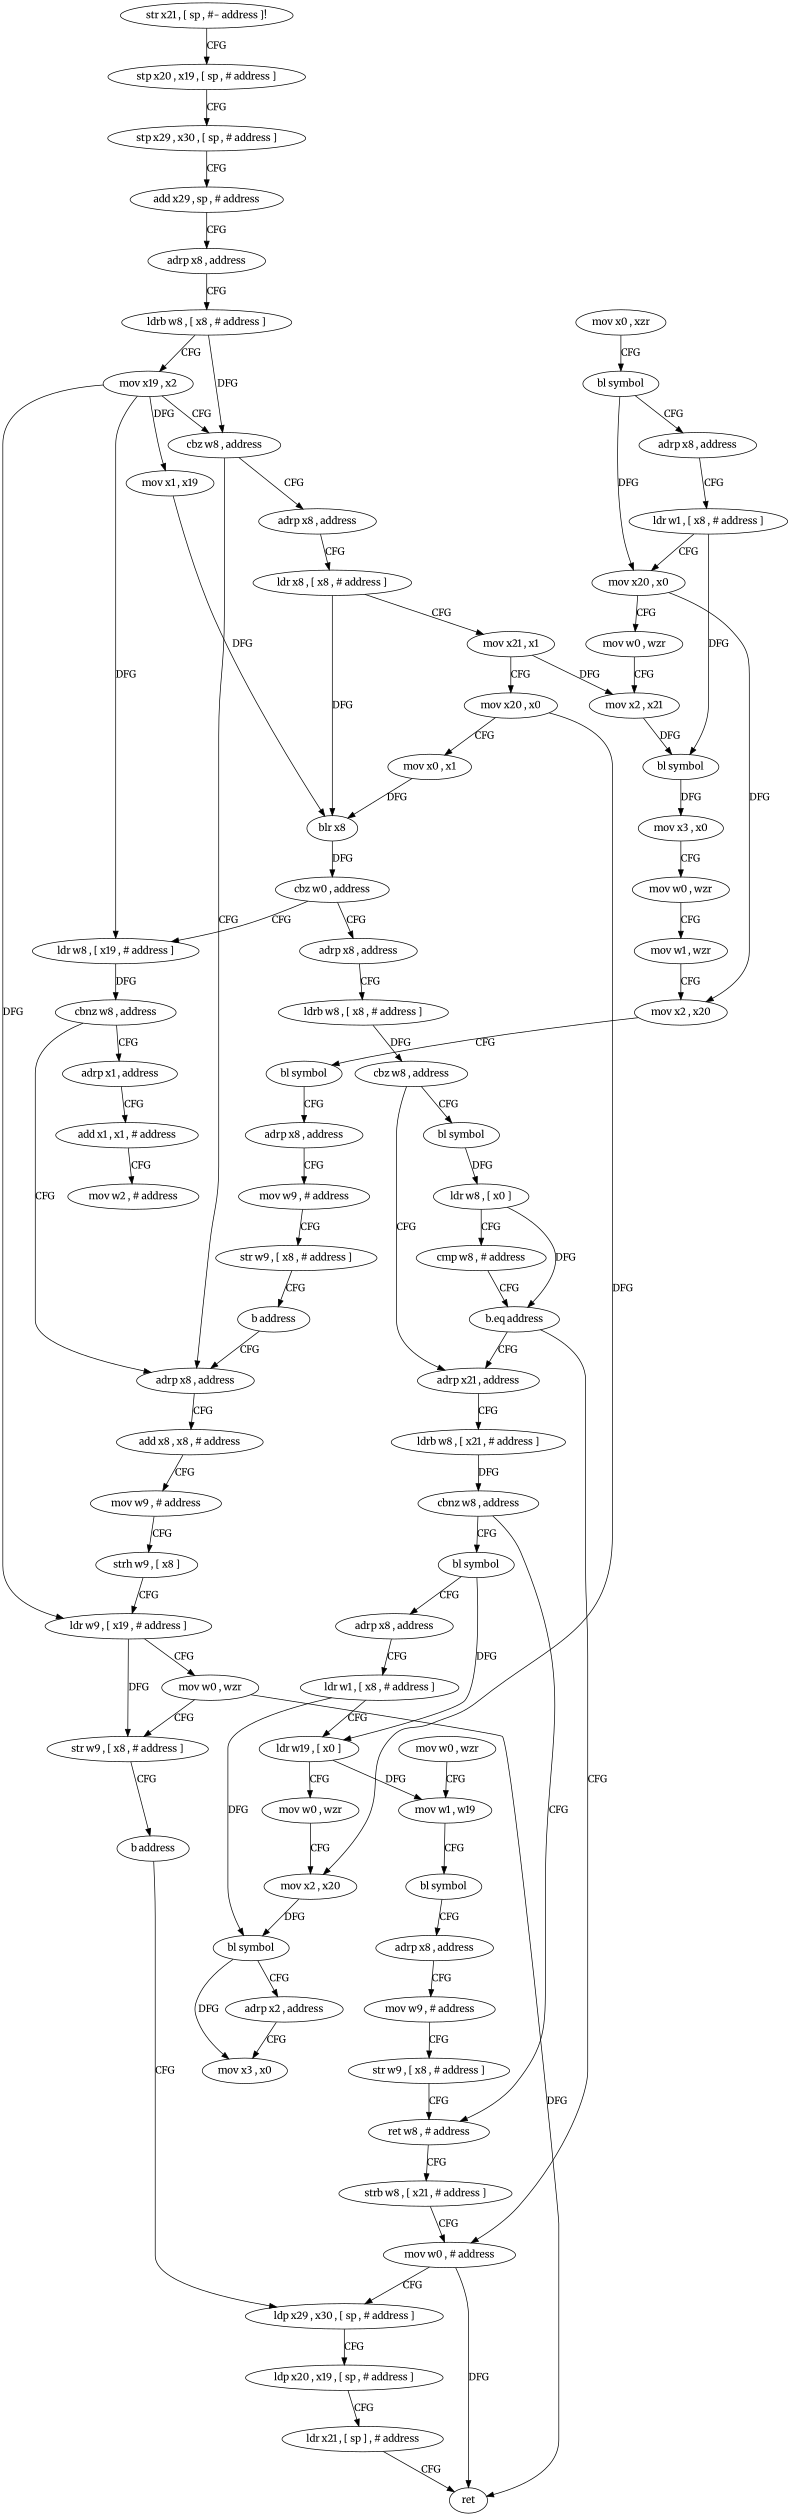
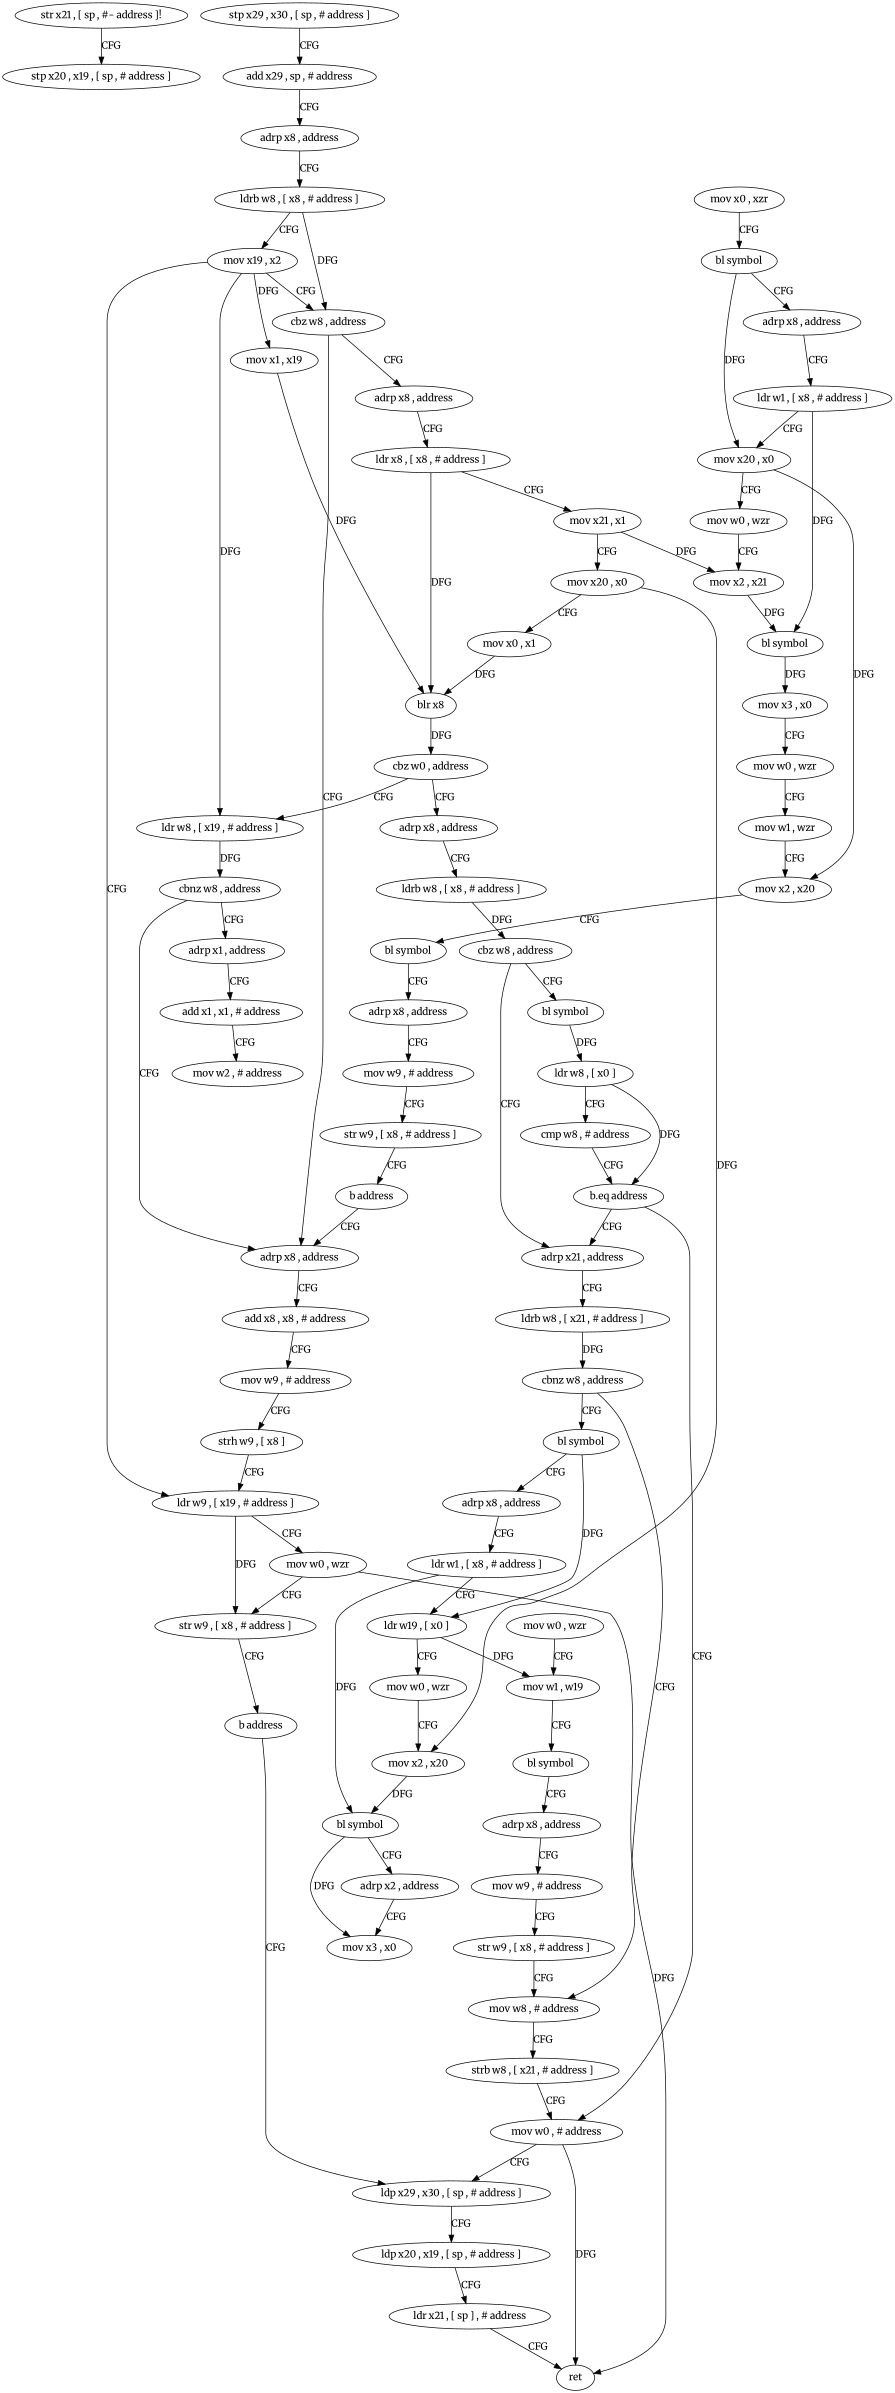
(207, 104) -> none
(13, 1012) -> (117, 890)
(429, 2132) -> (534, 2009)
